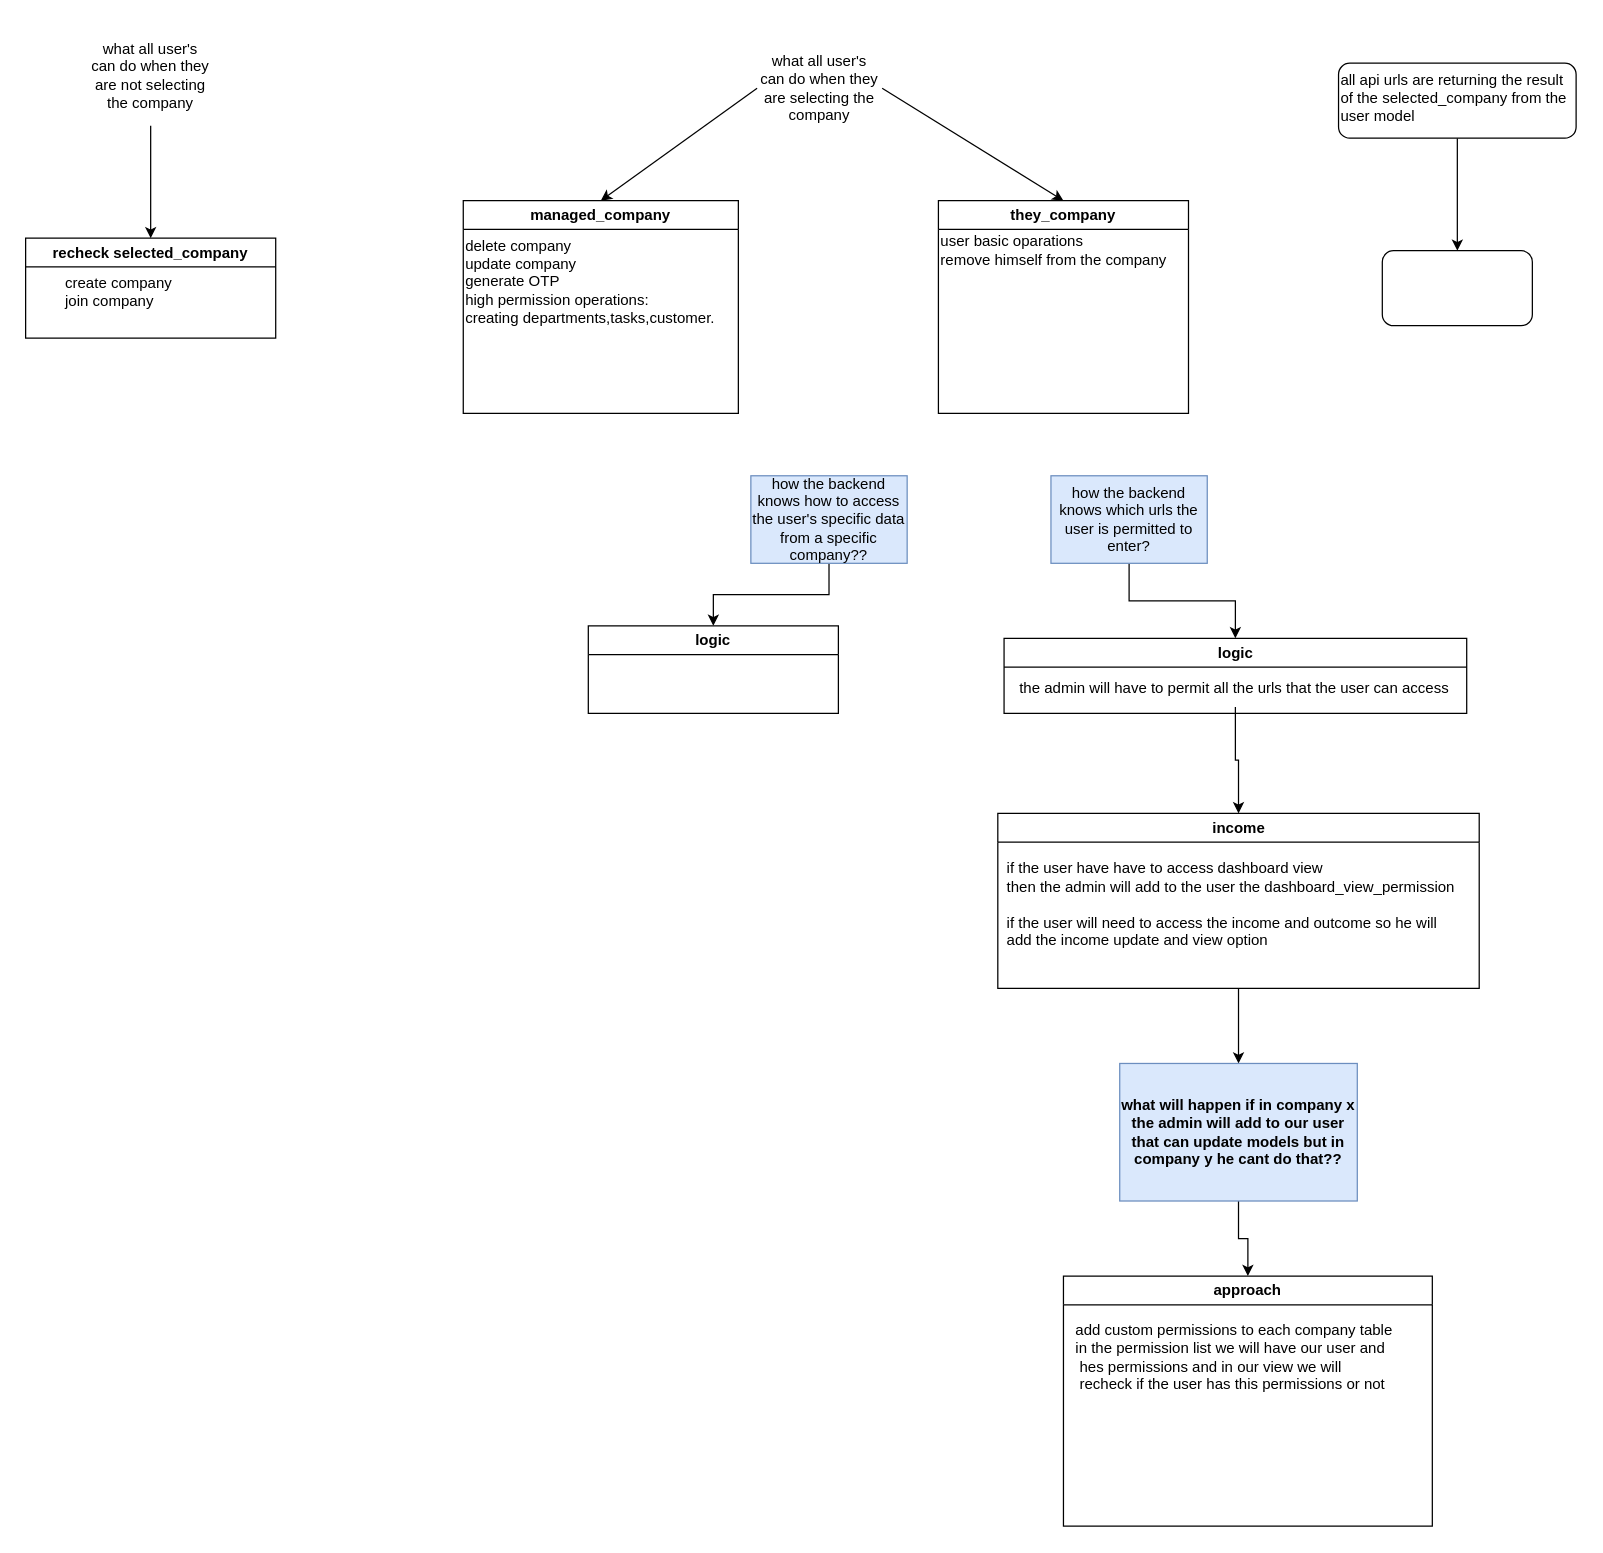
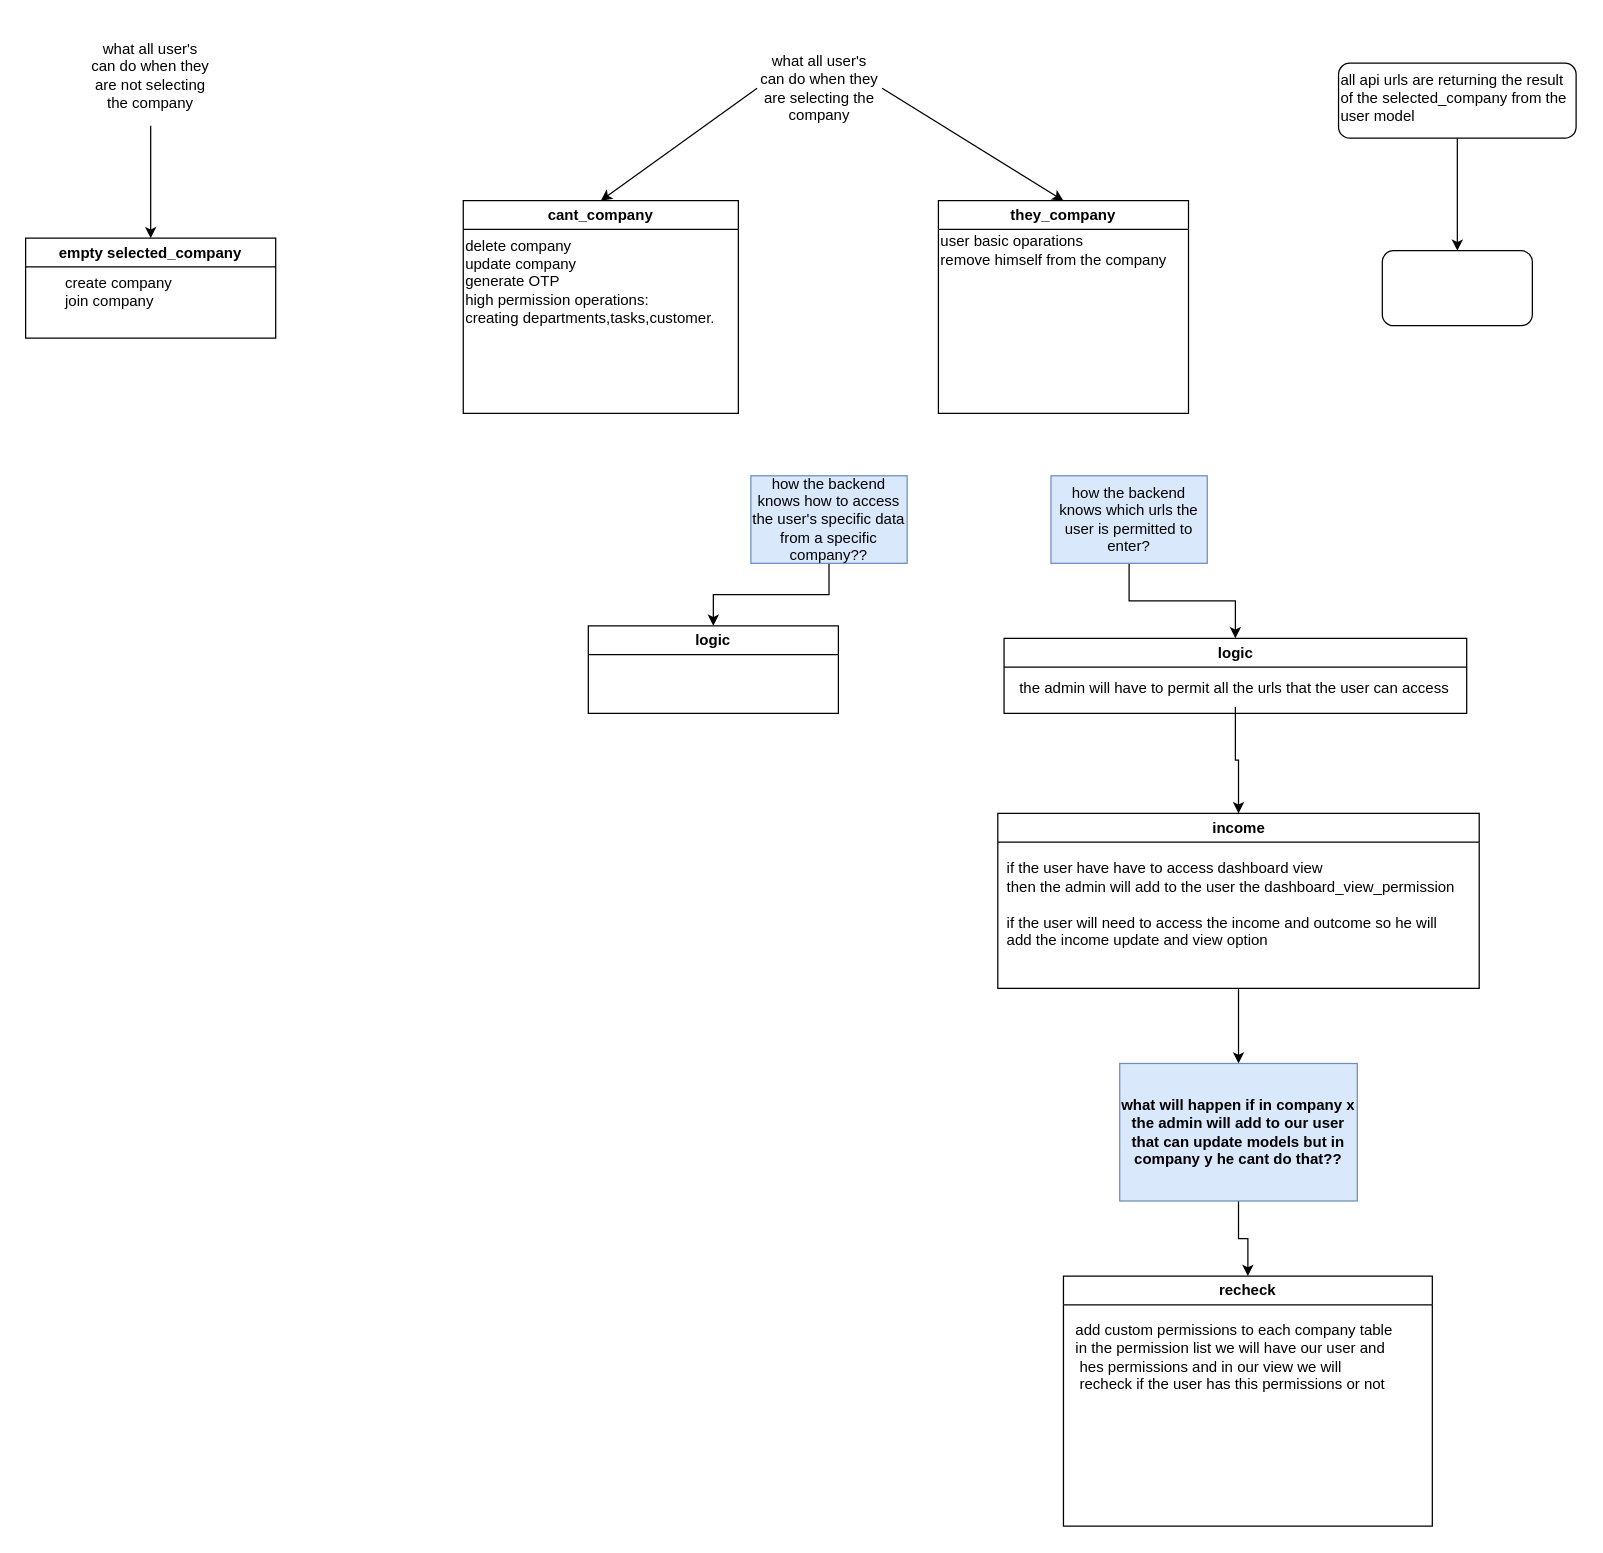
(601, 216) -> (601, 216)
(151, 253) -> (151, 253)
(1248, 1291) -> (1248, 1291)
